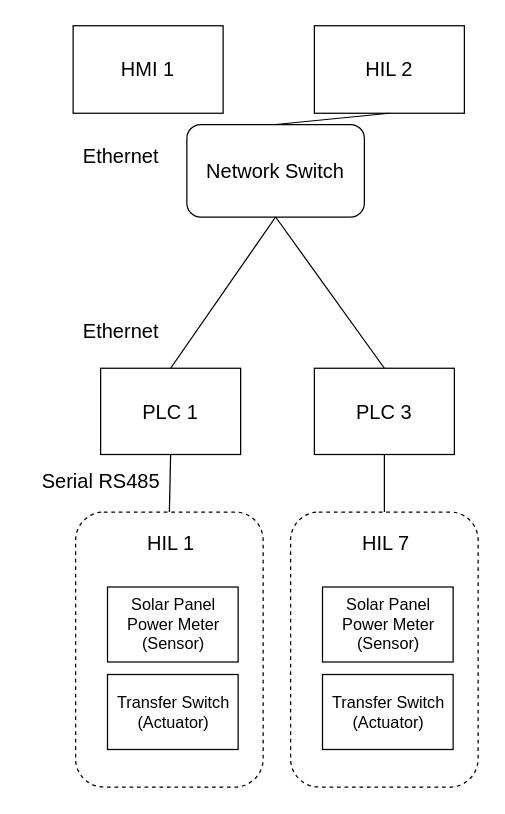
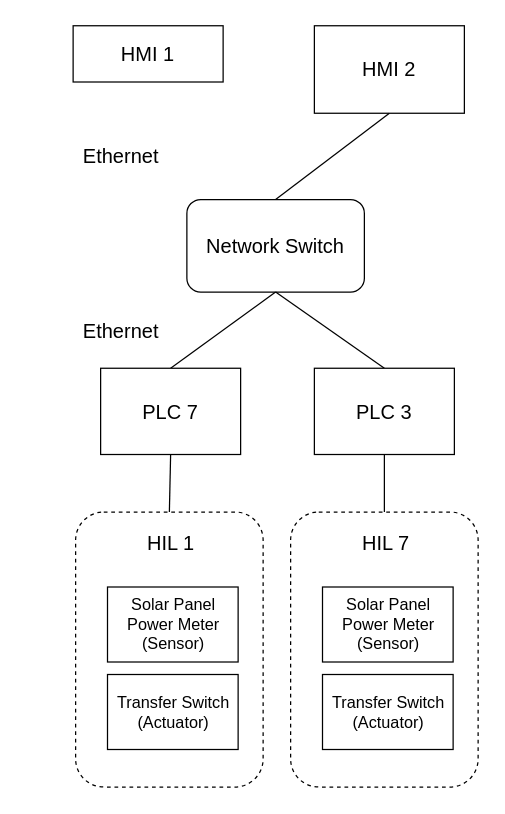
(148, 69) -> (148, 54)
(389, 69) -> (389, 69)
(276, 171) -> (276, 246)
(171, 412) -> (171, 412)
(101, 481) -> none
